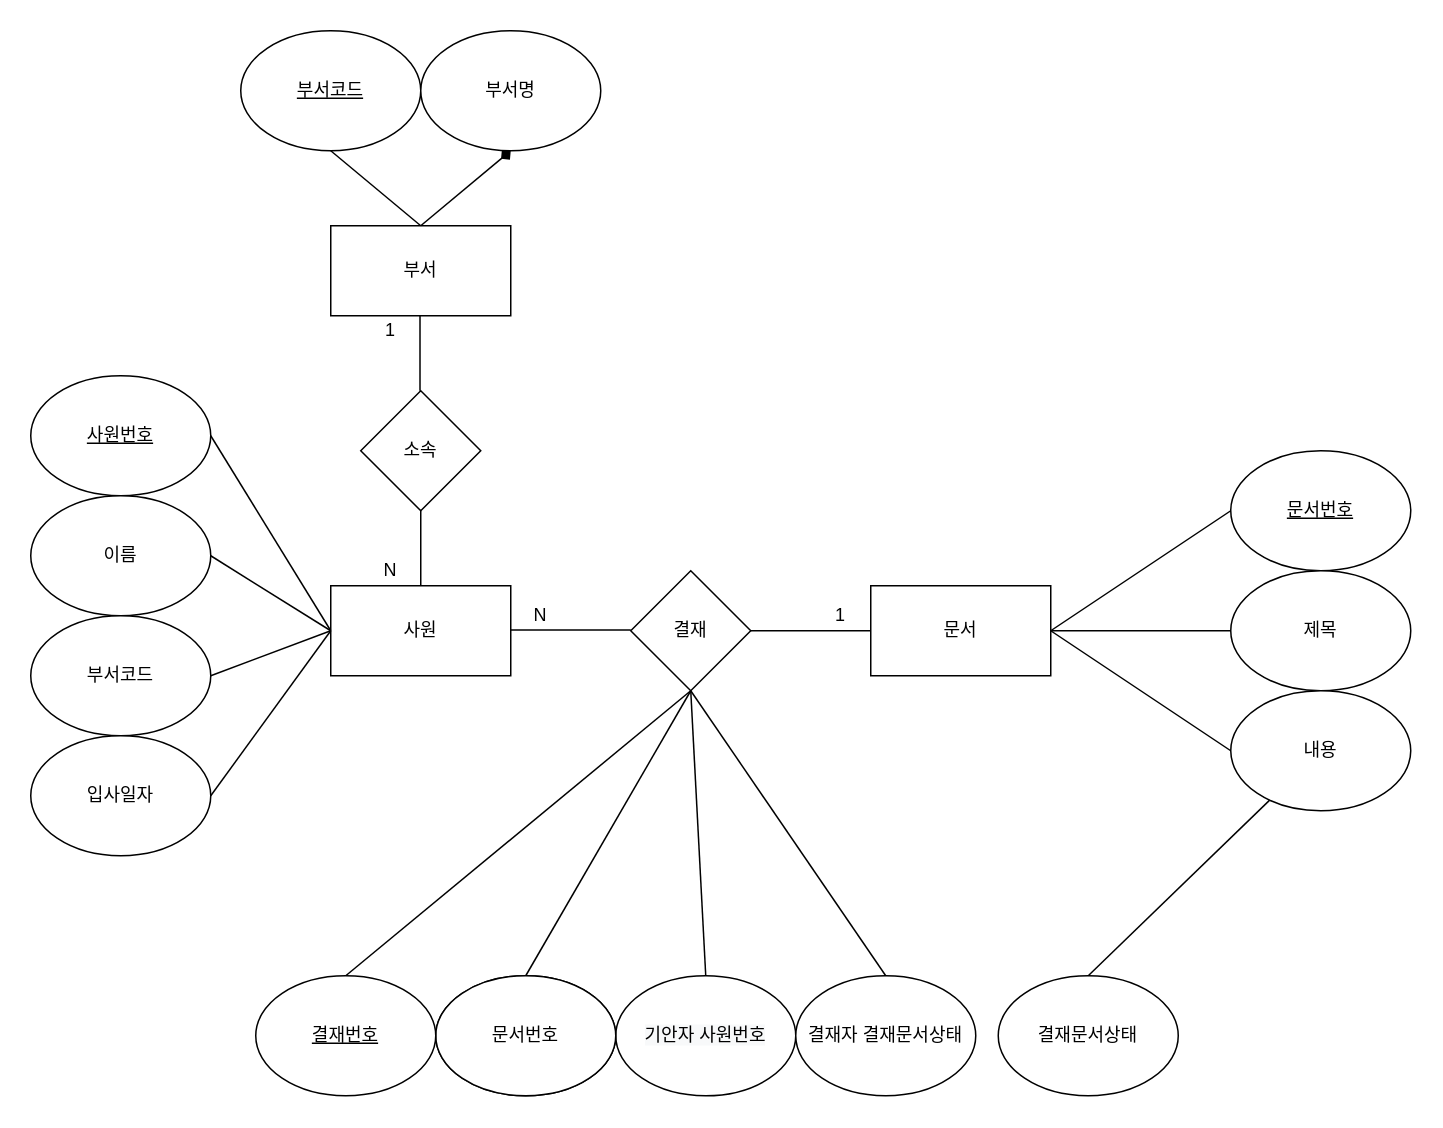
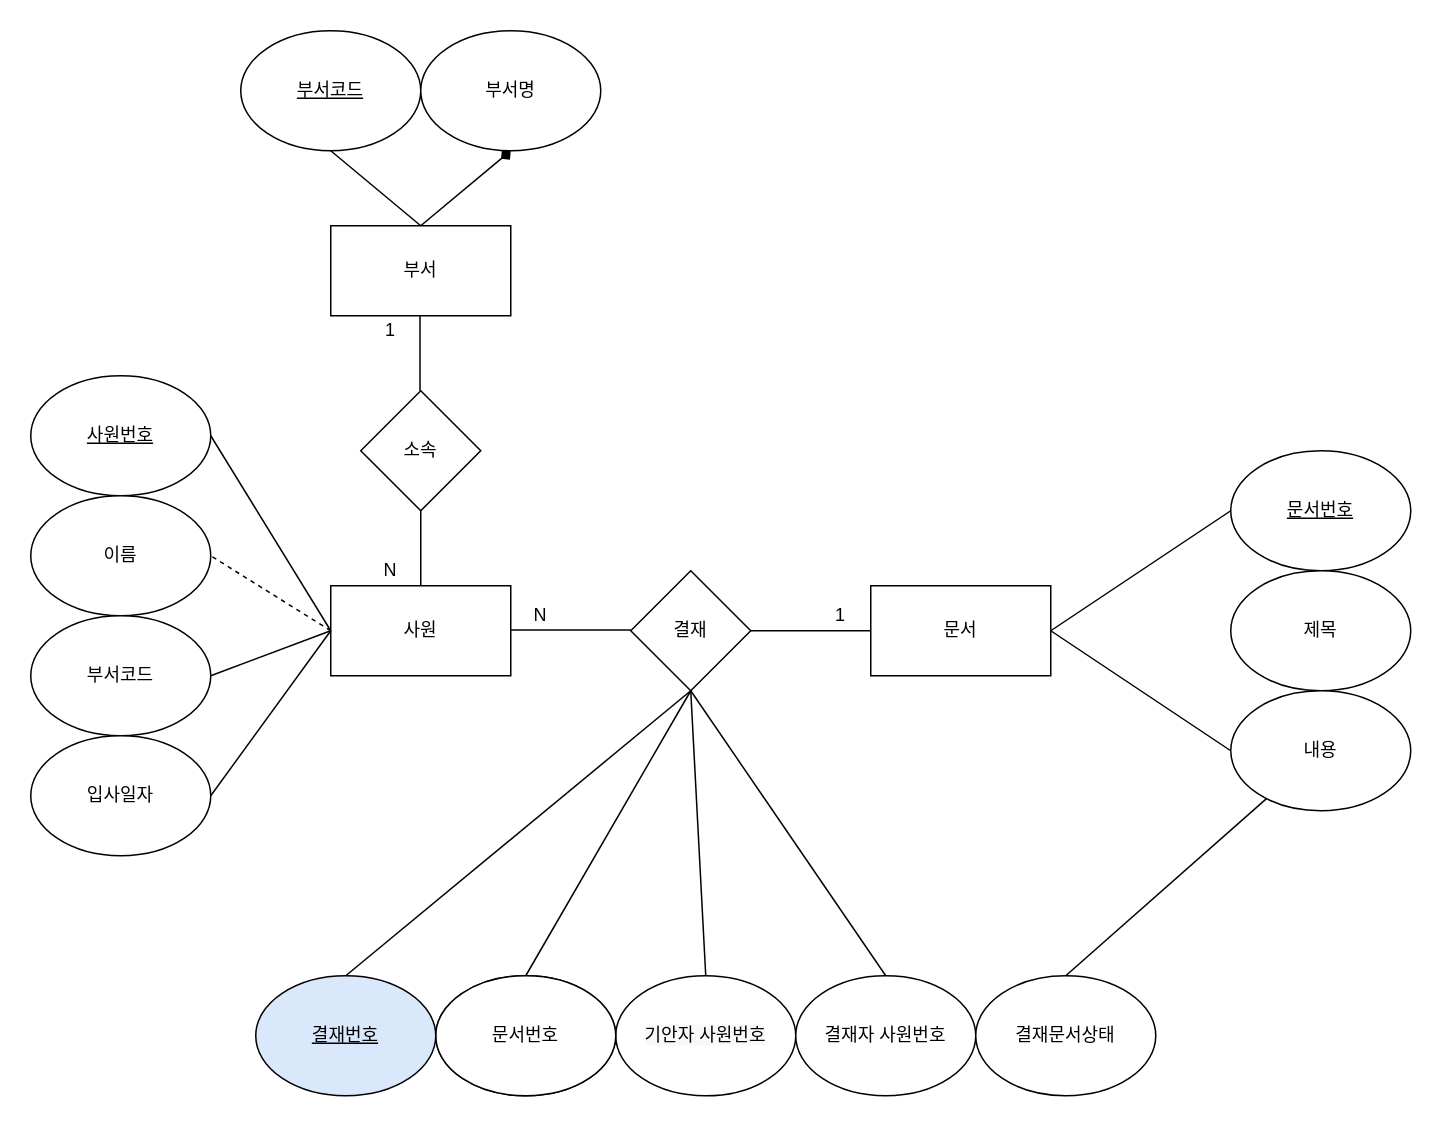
(268, 591) -> (268, 591)
(1143, 631) -> none
(346, 1036) -> (346, 1036)
(886, 1036) -> (886, 1036)
(1088, 1036) -> (1066, 1036)
